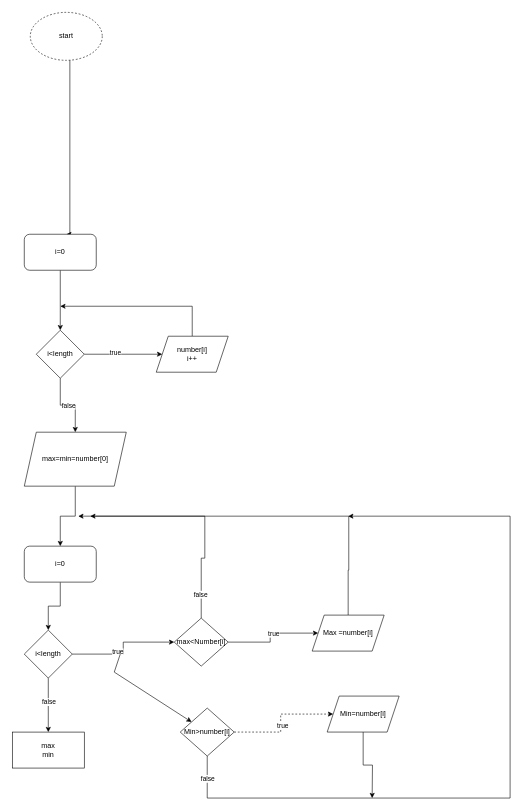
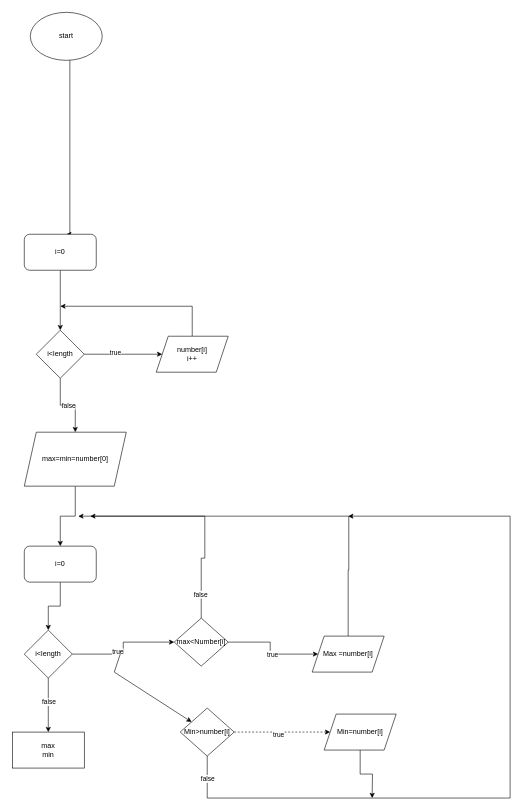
(66, 36) -> (66, 36)
(348, 633) -> (348, 654)
(363, 714) -> (360, 732)
